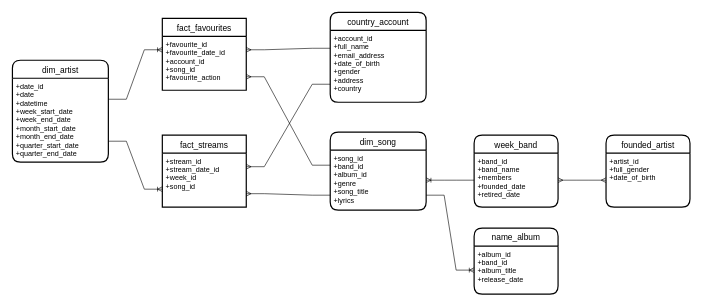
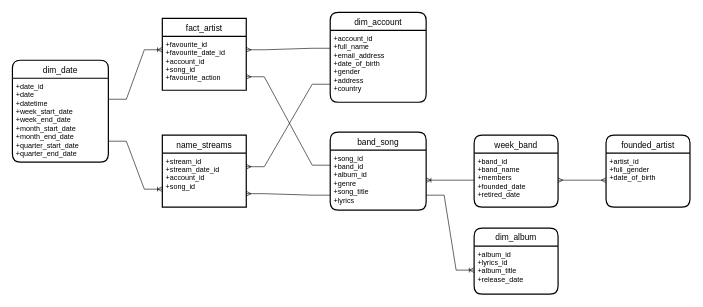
(378, 22) -> (378, 22)
(204, 28) -> (204, 28)
(60, 70) -> (60, 70)
(378, 142) -> (378, 142)
(204, 145) -> (204, 145)
(185, 161) -> (185, 161)
(516, 238) -> (516, 238)
(494, 254) -> (494, 254)
